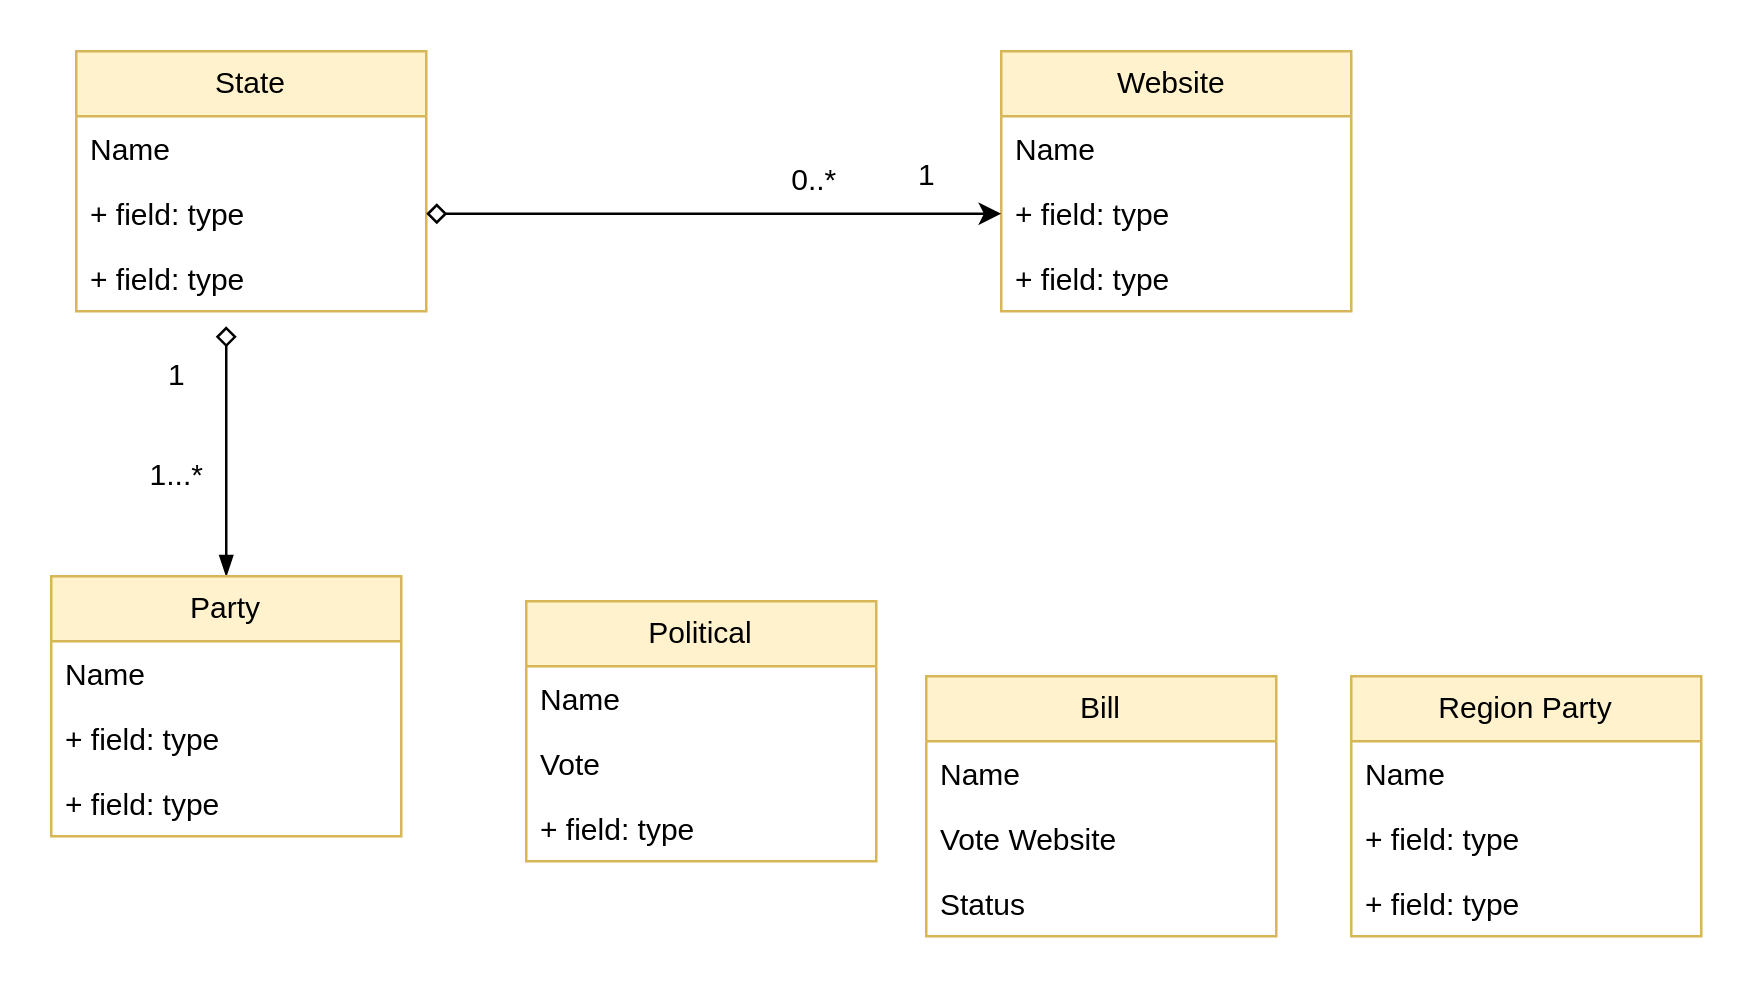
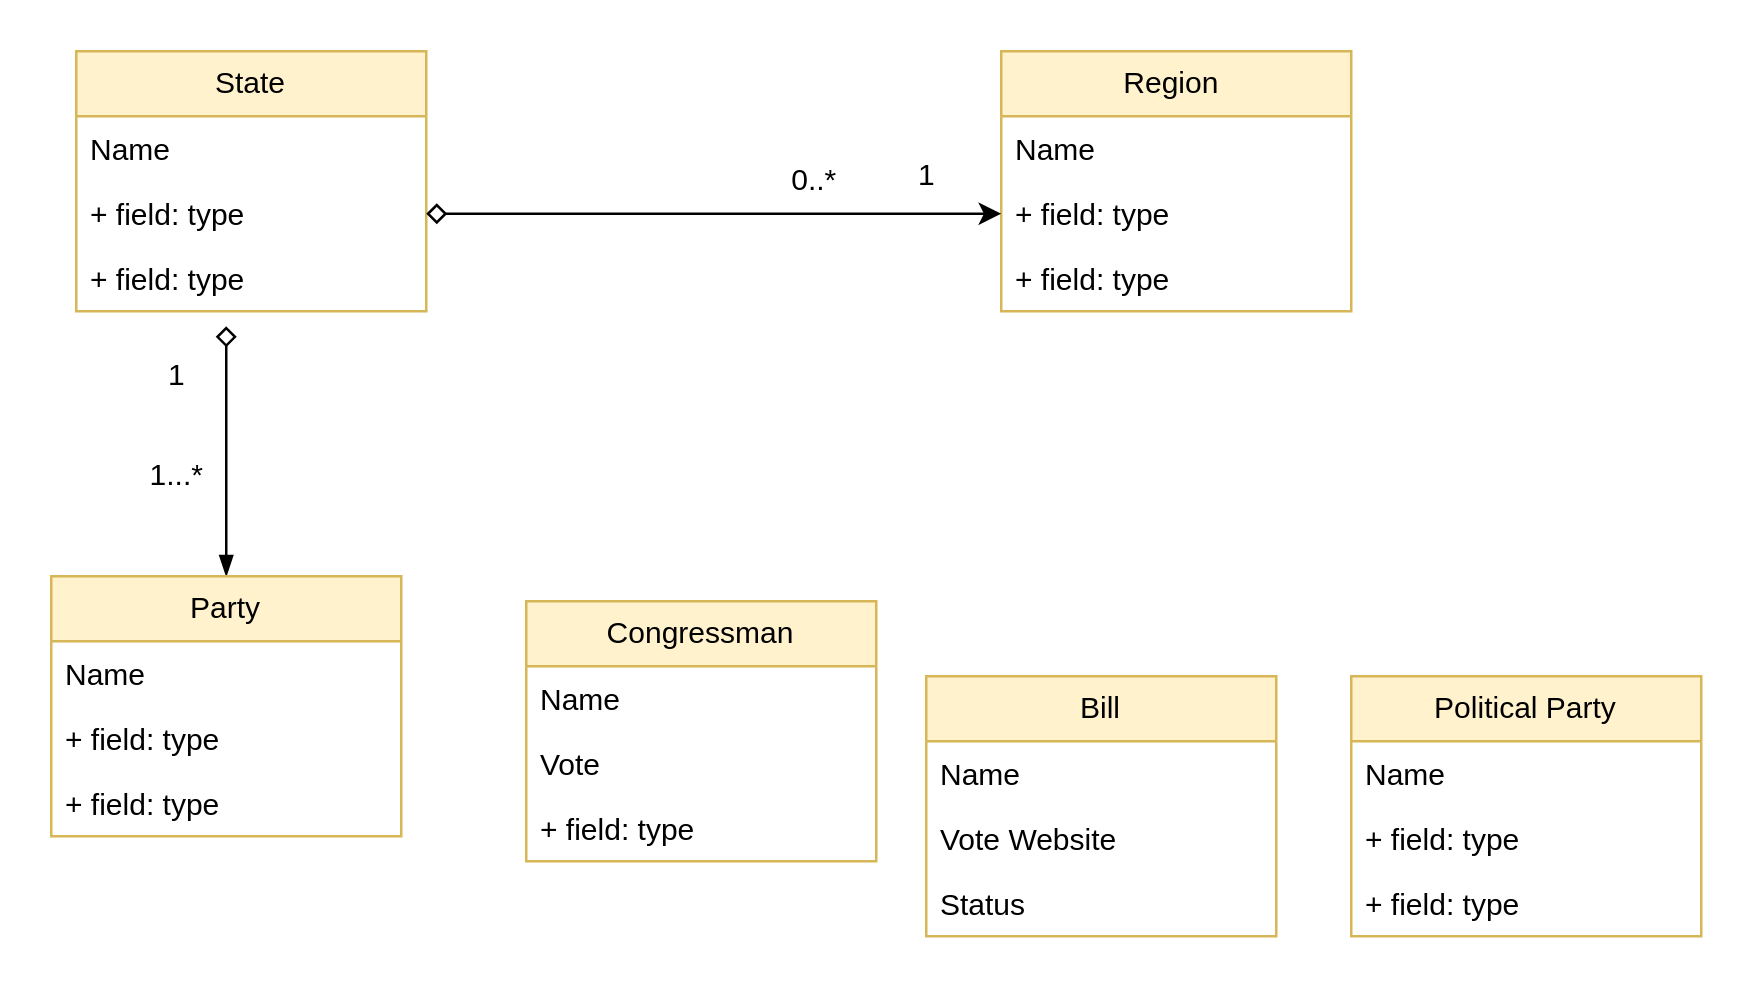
(1176, 84) -> (1176, 84)
(701, 634) -> (701, 634)
(1526, 709) -> (1526, 709)
